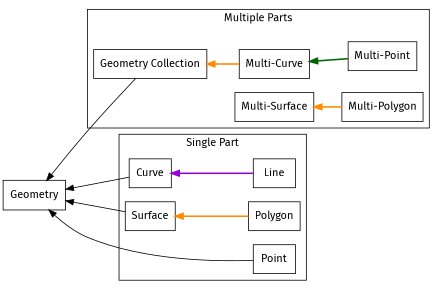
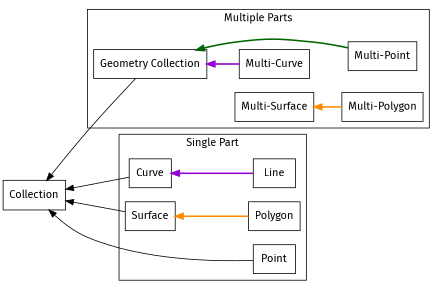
(333, 60) -> (276, 39)
(227, 64) -> (227, 64)
(34, 195) -> (34, 195)
